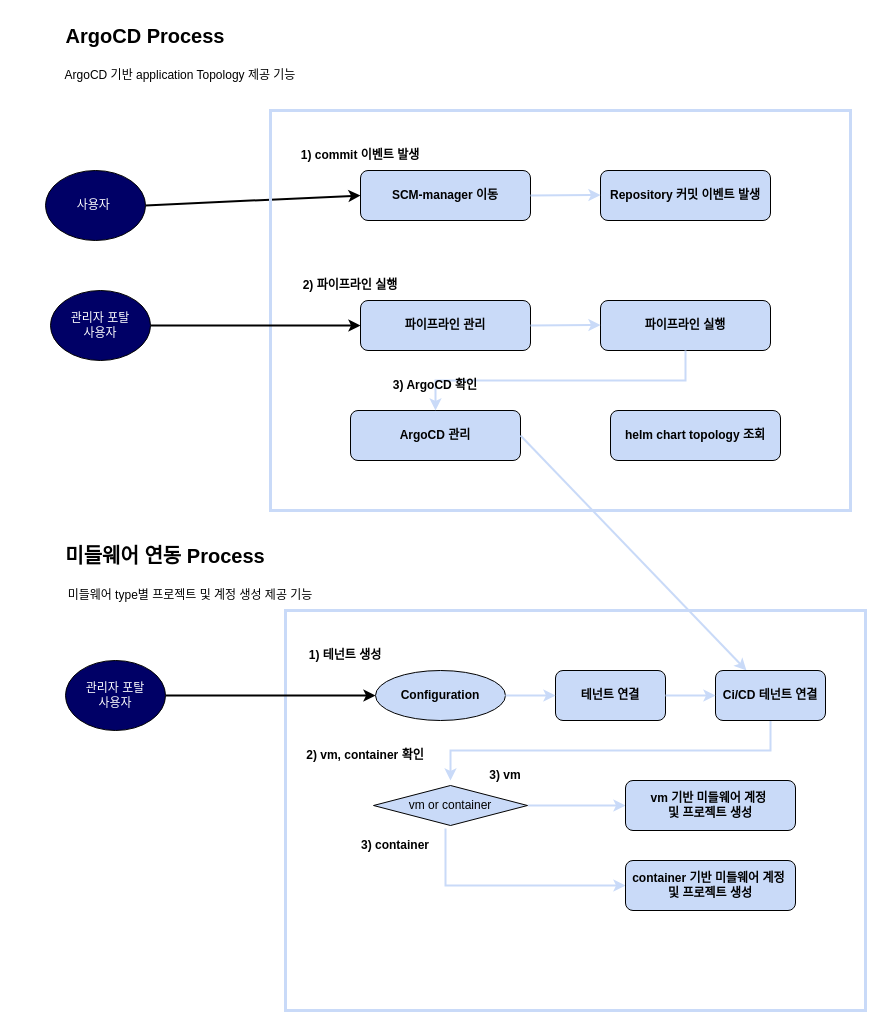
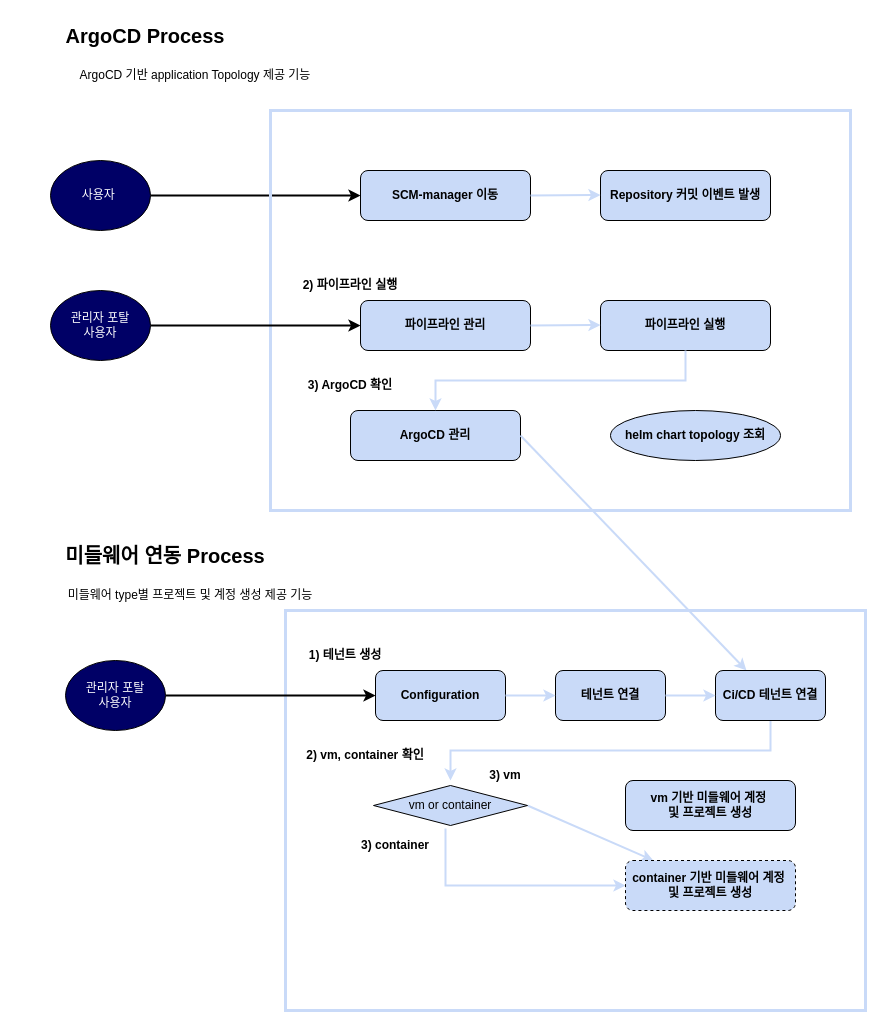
(181, 76) -> (196, 76)
(361, 156) -> none
(96, 206) -> (101, 196)
(436, 386) -> (351, 386)
(696, 436) -> (696, 436)
(441, 696) -> (441, 696)
(572, 806) -> (586, 831)
(711, 886) -> (711, 886)
